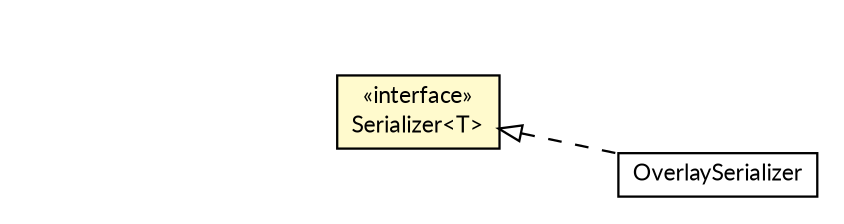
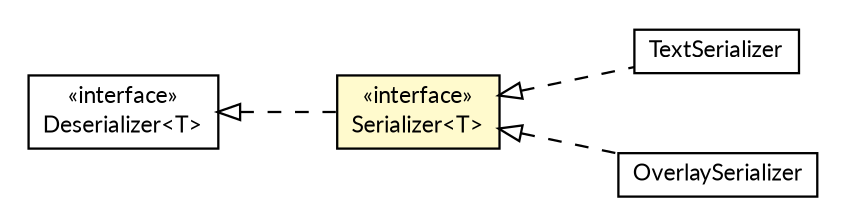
none -> (717, 50)
none -> (122, 112)
